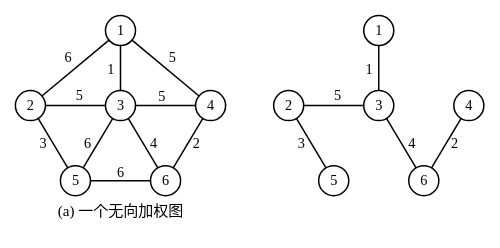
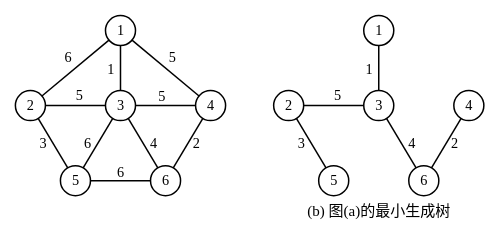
(120, 210) -> none
none -> (378, 210)
